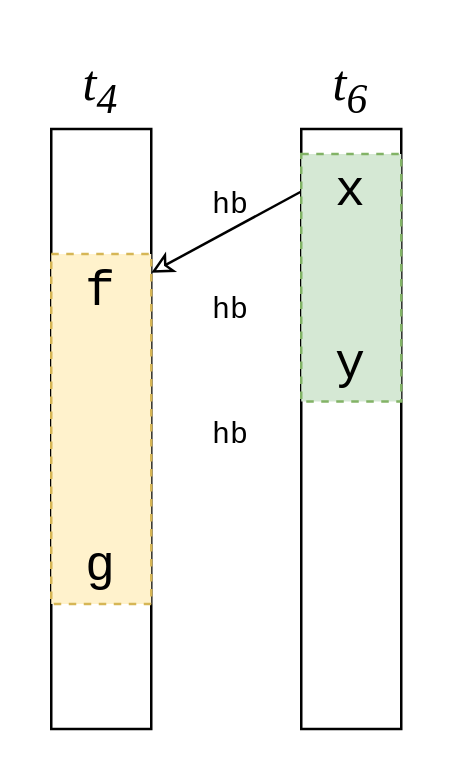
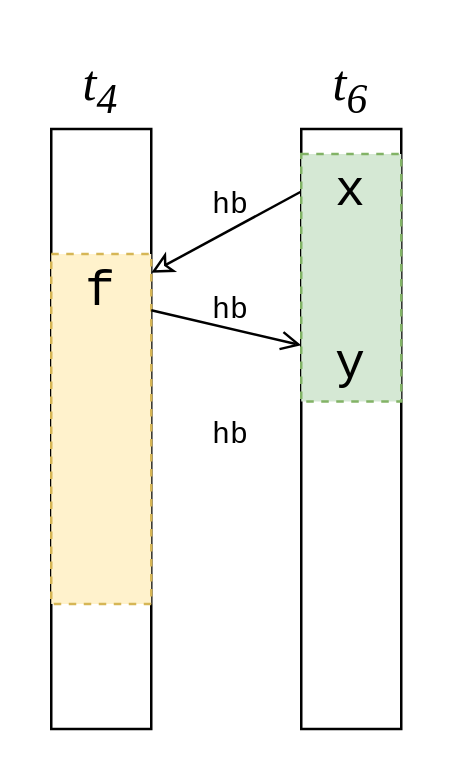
none -> (224, 327)
(101, 566) -> none
